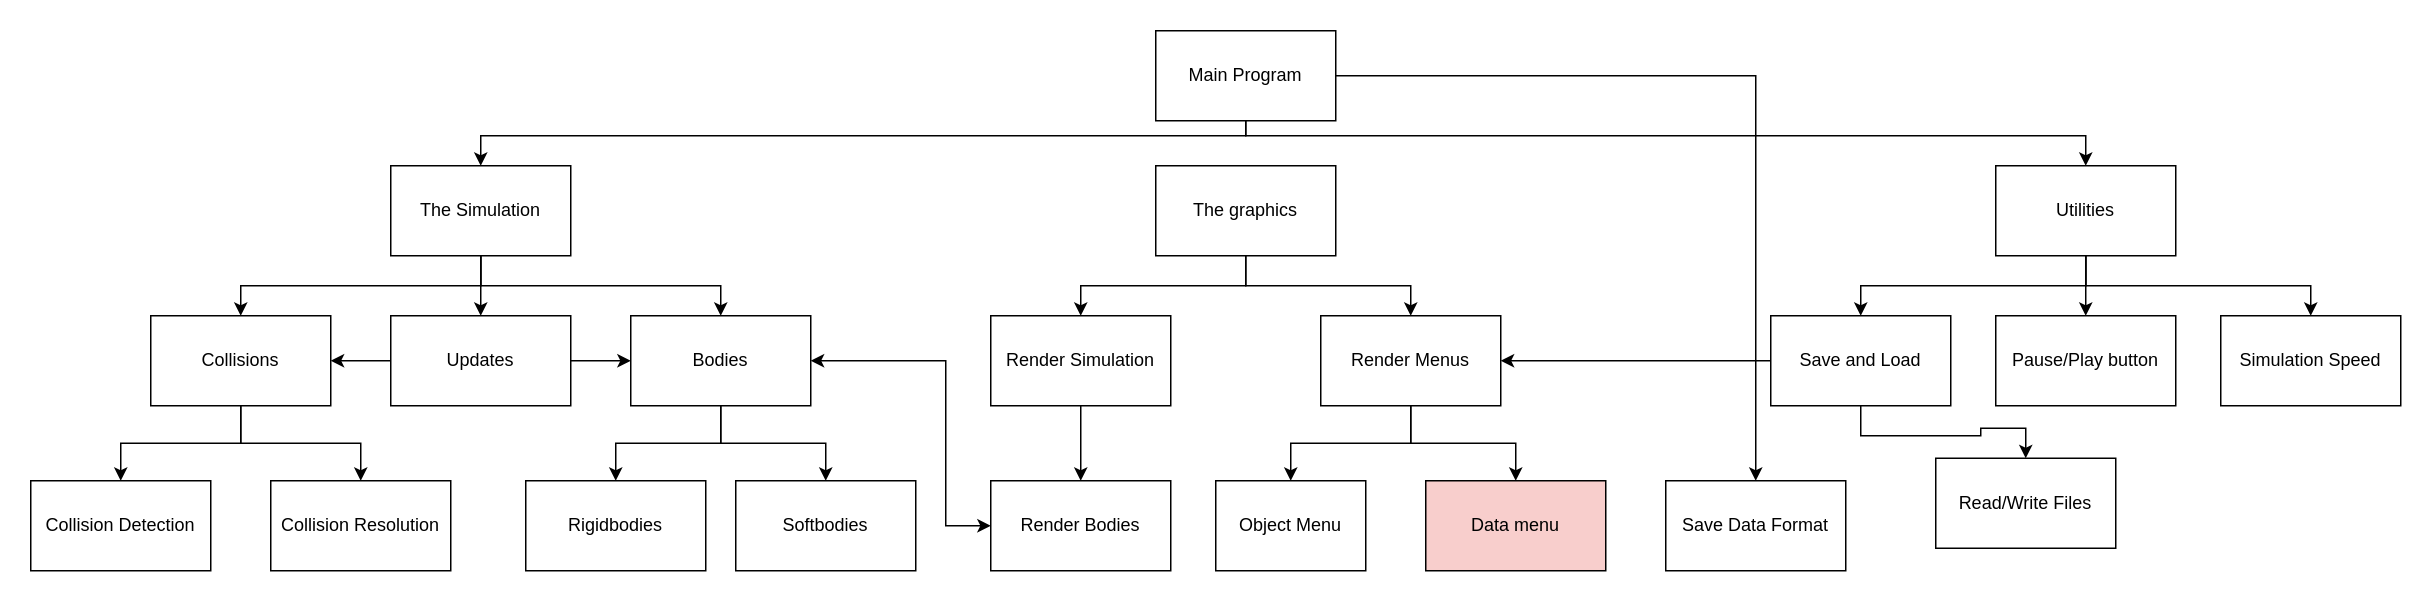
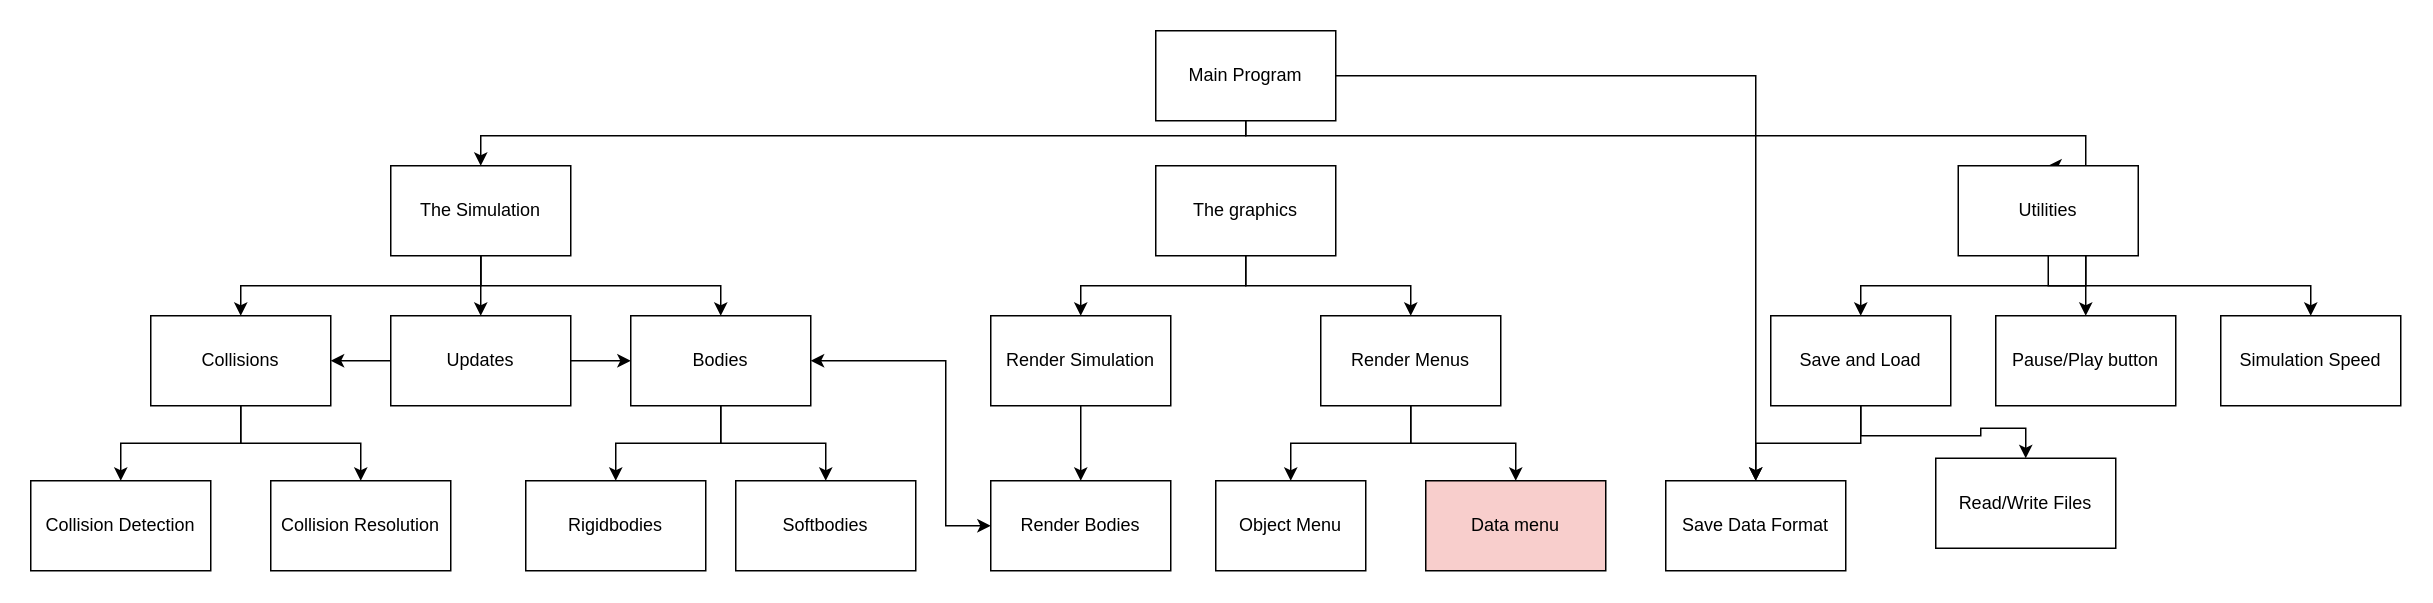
(2086, 211) -> (2048, 211)
(1641, 361) -> (1812, 443)
